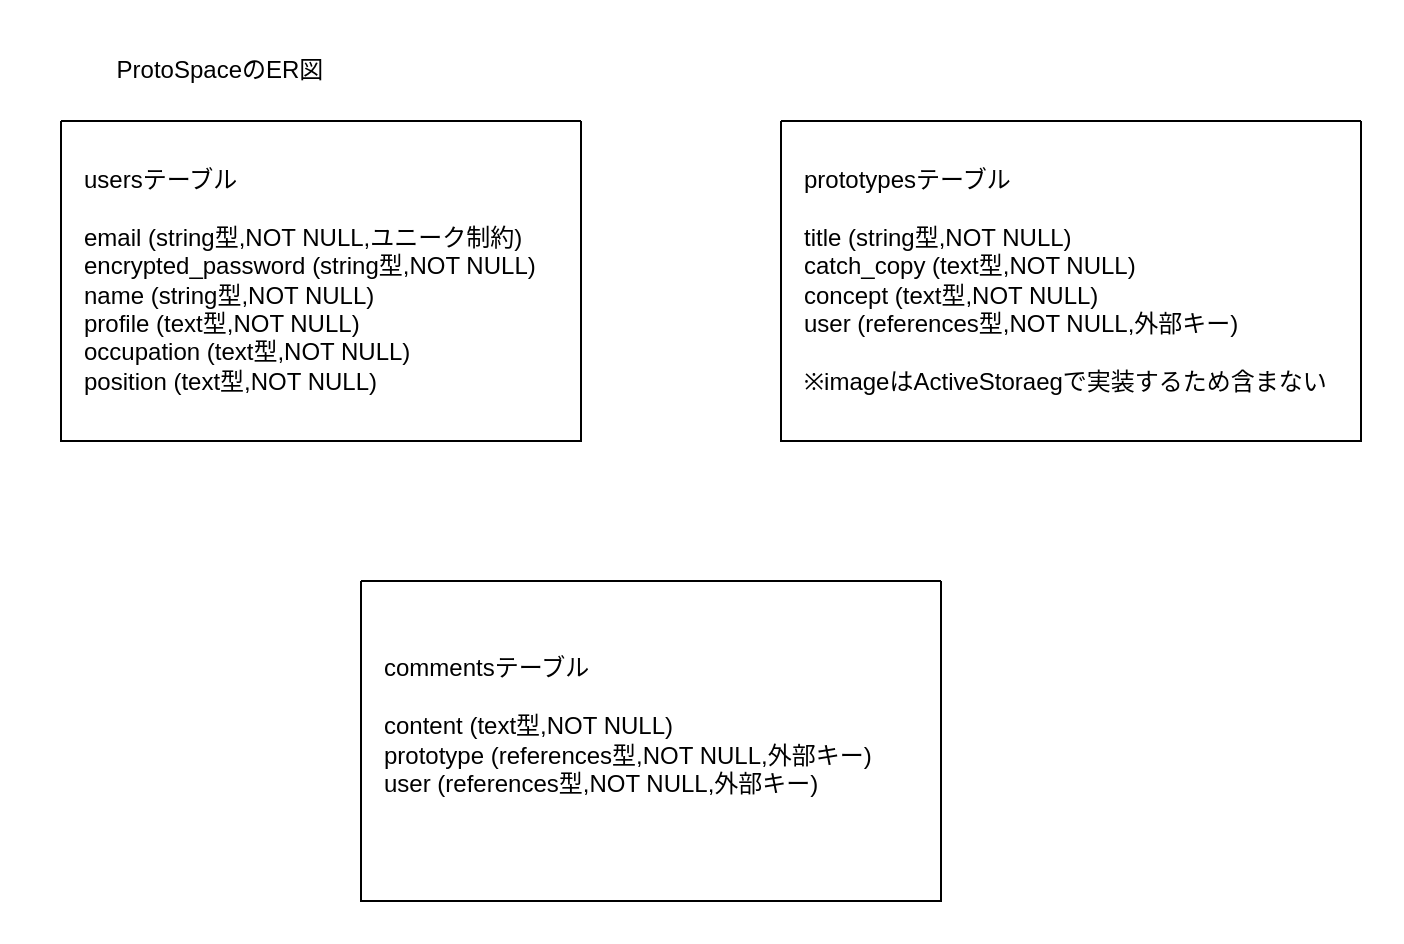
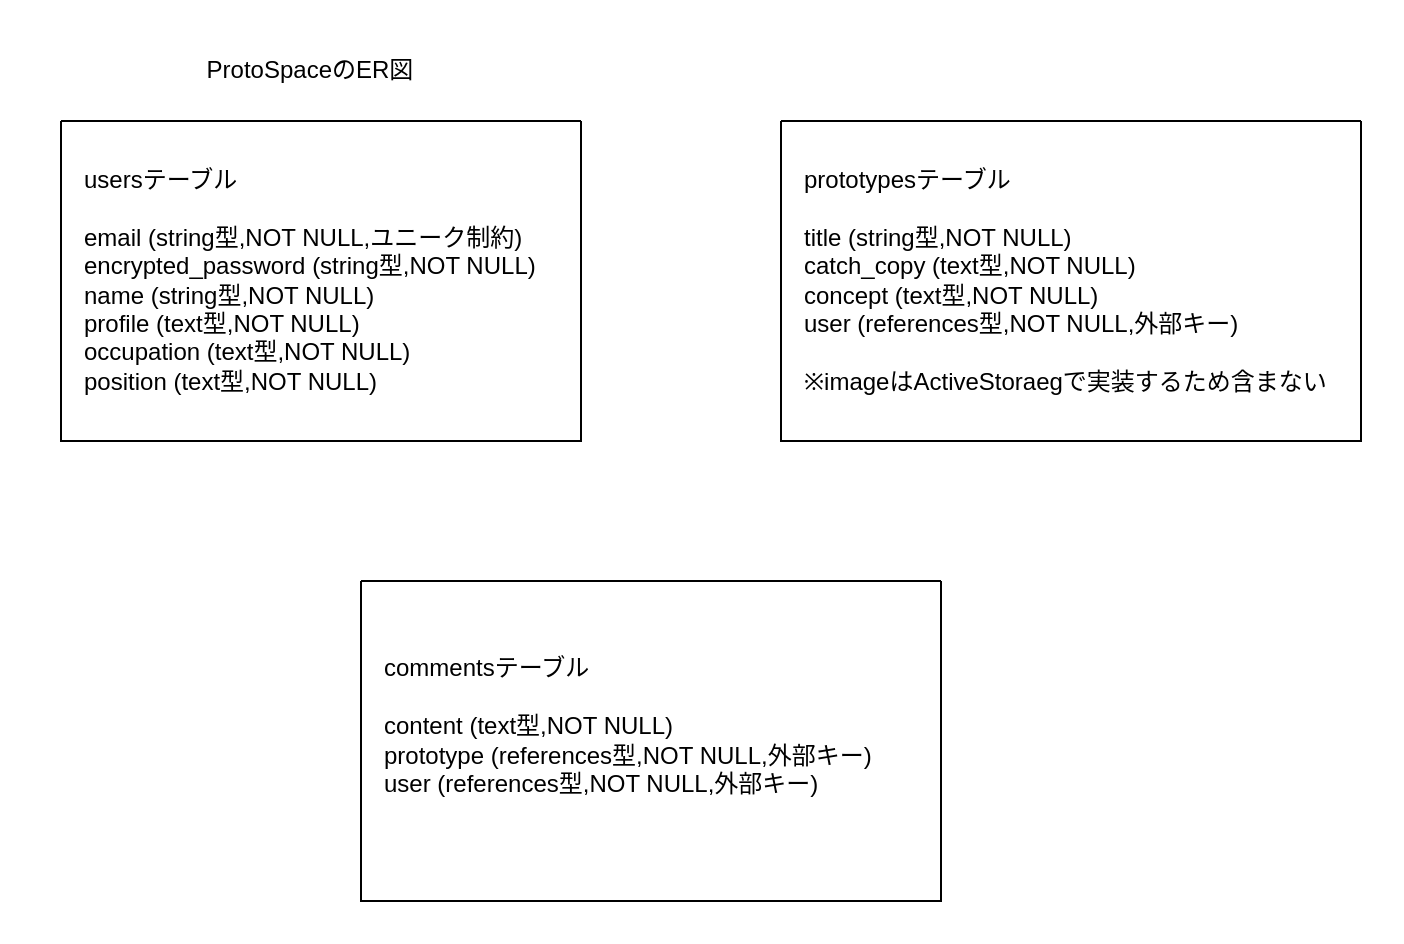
(221, 71) -> (311, 71)
